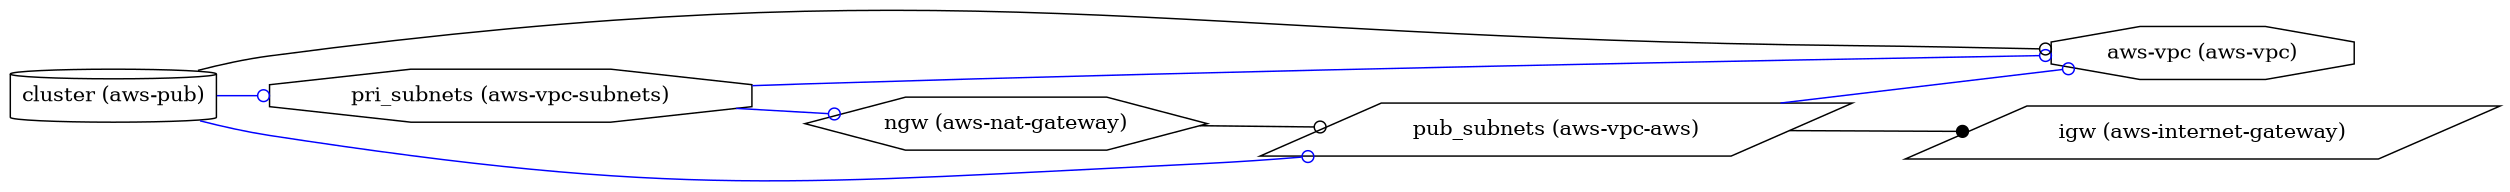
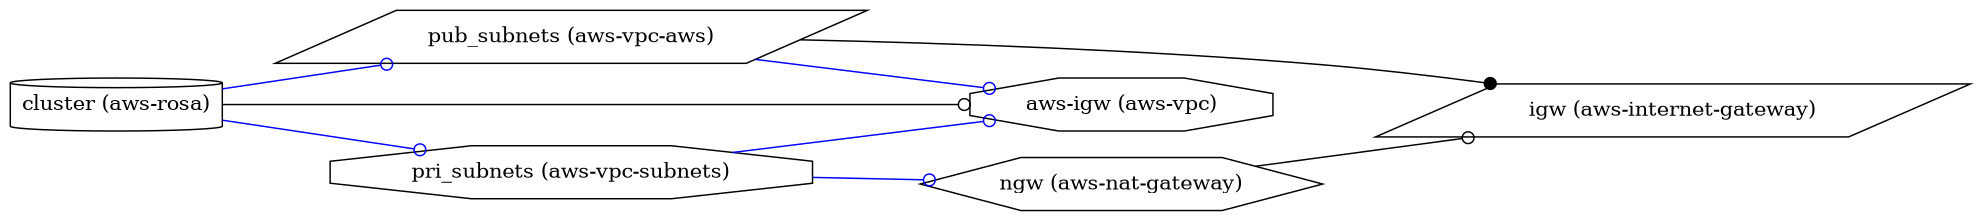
(2203, 53) -> (1121, 105)
(113, 96) -> (116, 105)
(1257, 126) -> (1359, 152)
